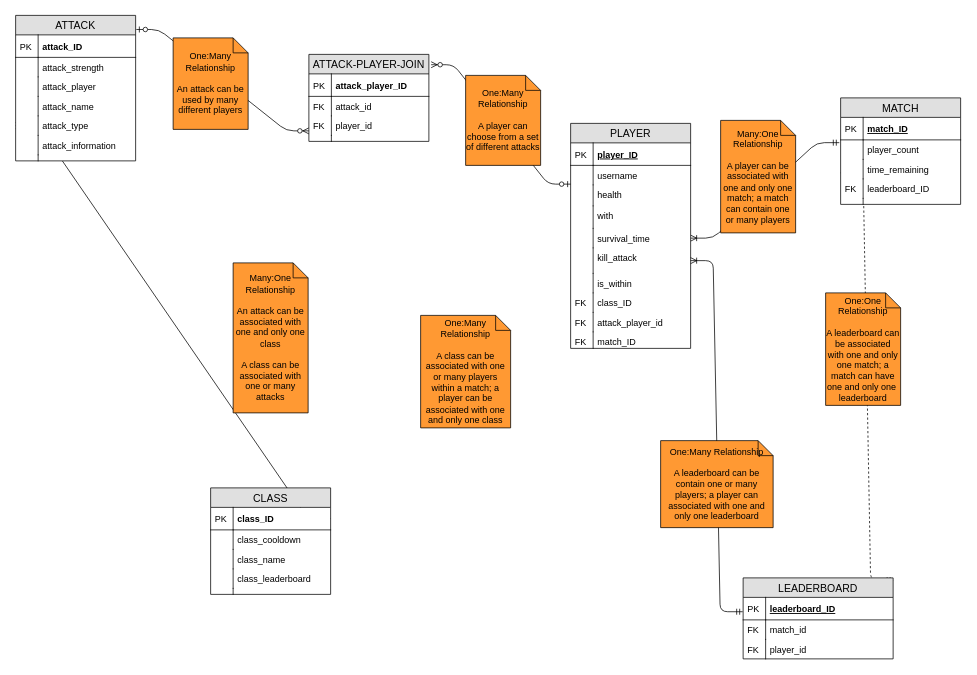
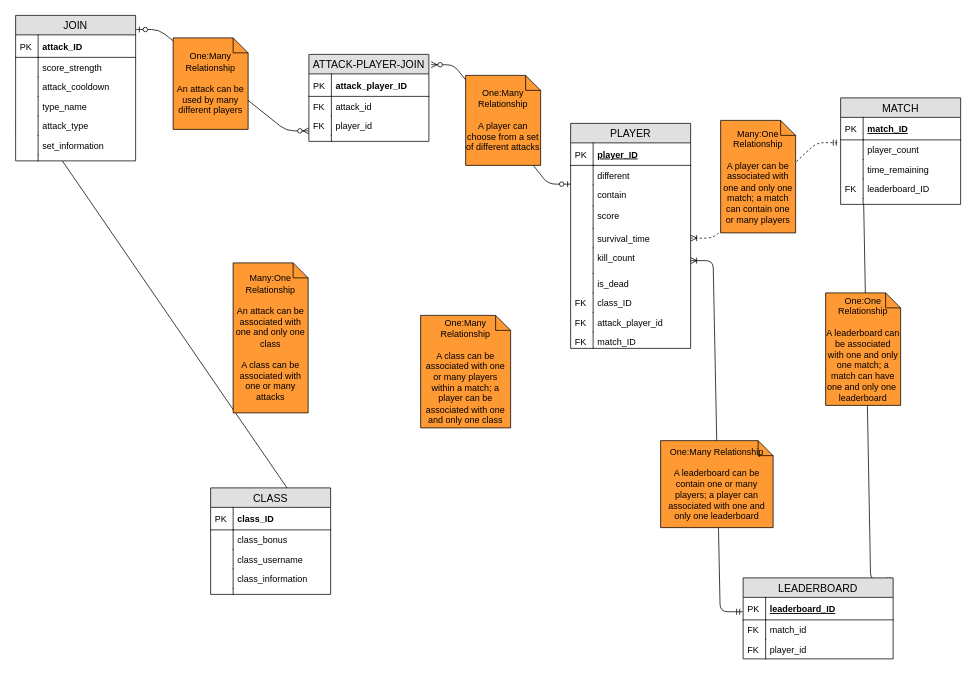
(75, 26) -> (75, 26)
(80, 68) -> (77, 68)
(74, 87) -> (79, 87)
(70, 107) -> (65, 107)
(85, 146) -> (77, 146)
(813, 146) -> (813, 146)
(617, 176) -> (619, 176)
(611, 195) -> (613, 195)
(606, 216) -> (610, 216)
(621, 258) -> (619, 258)
(616, 284) -> (613, 284)
(869, 490) -> (869, 490)
(270, 540) -> (264, 540)
(261, 560) -> (271, 560)
(278, 579) -> (276, 579)
